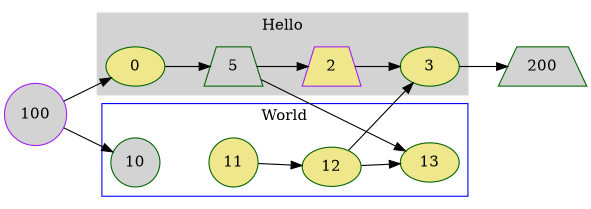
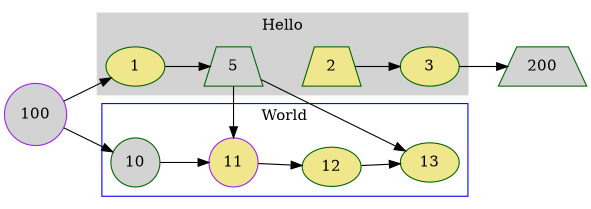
(135, 67) -> (135, 67)
(277, 67) -> (234, 110)
(332, 67) -> (332, 67)
(377, 120) -> none
none -> (179, 162)
(234, 162) -> (234, 162)
